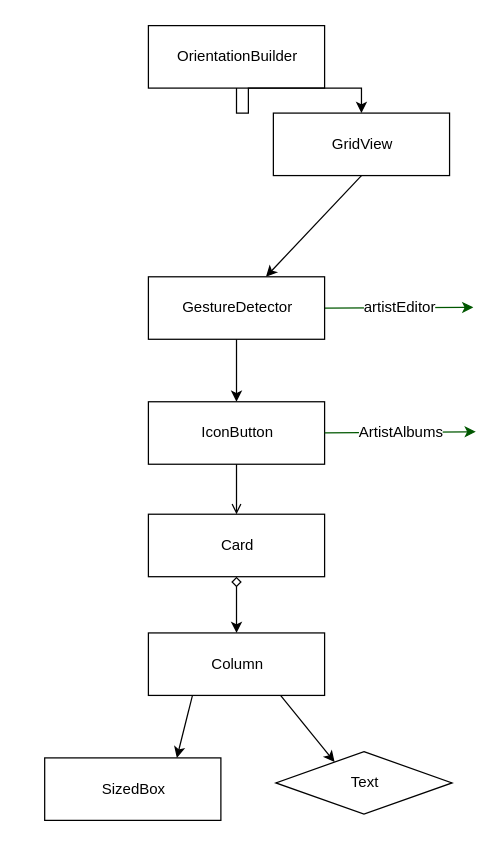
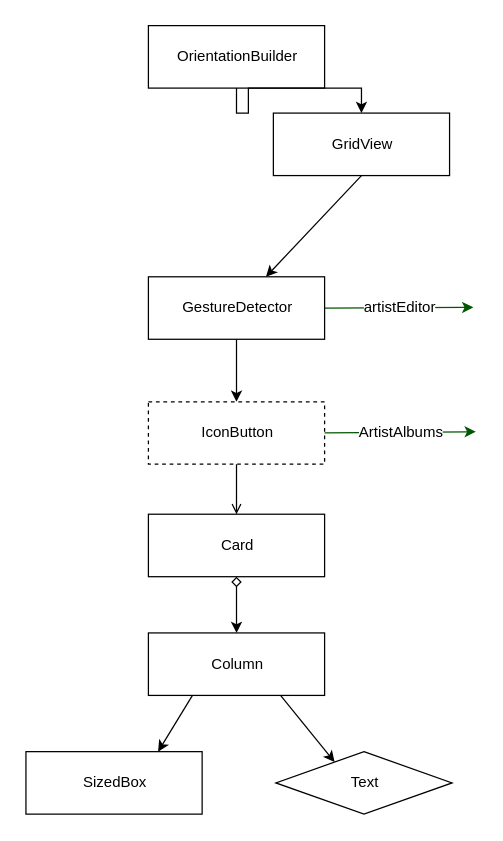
(236, 433) -> (236, 433)
(133, 789) -> (114, 783)
